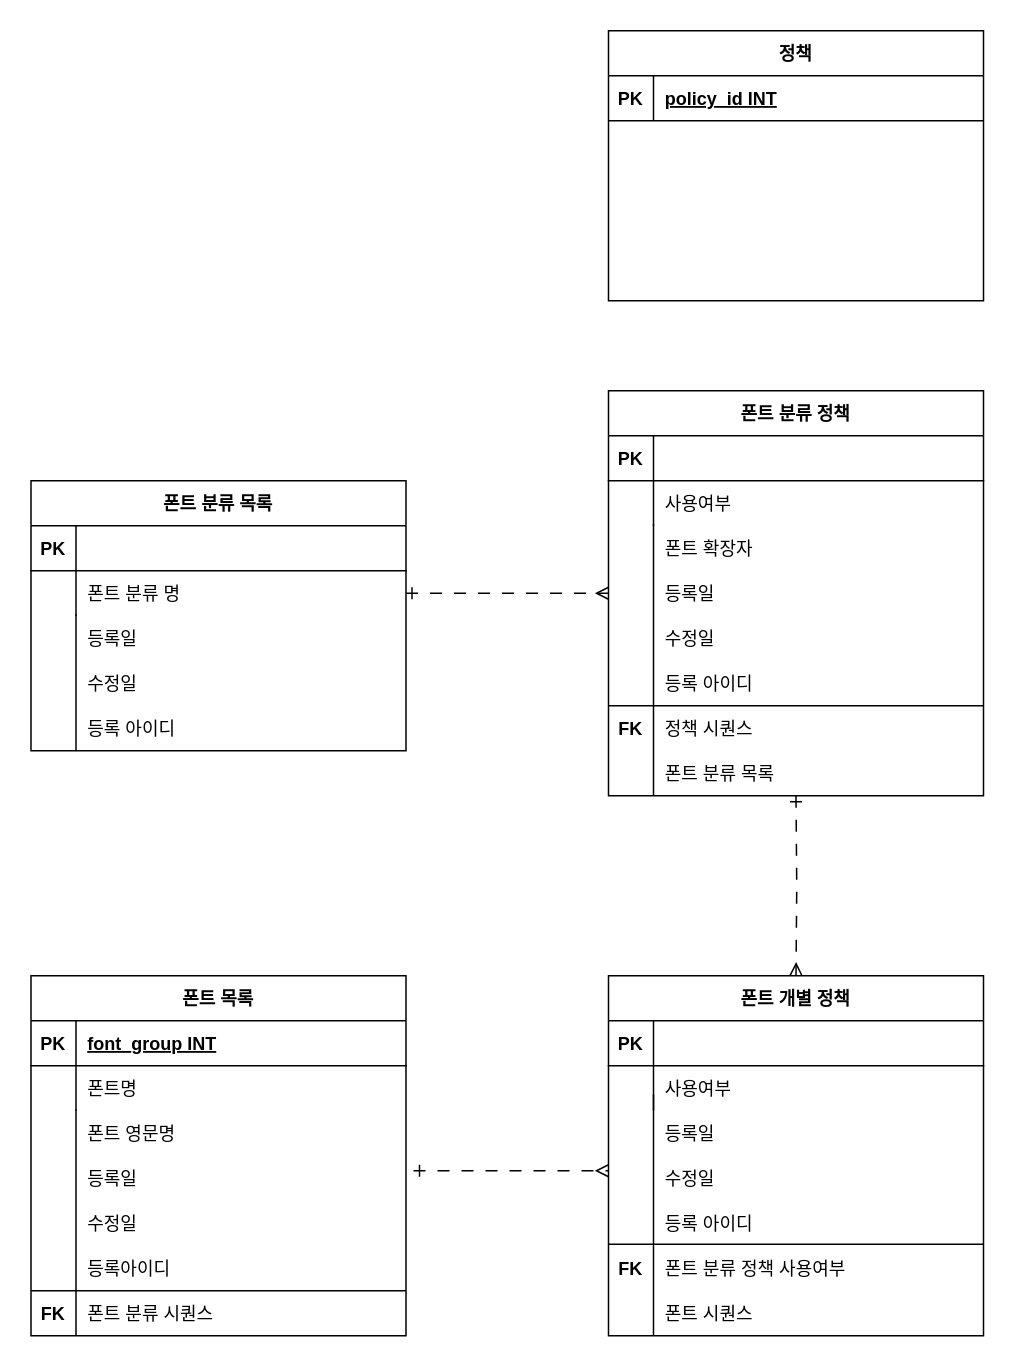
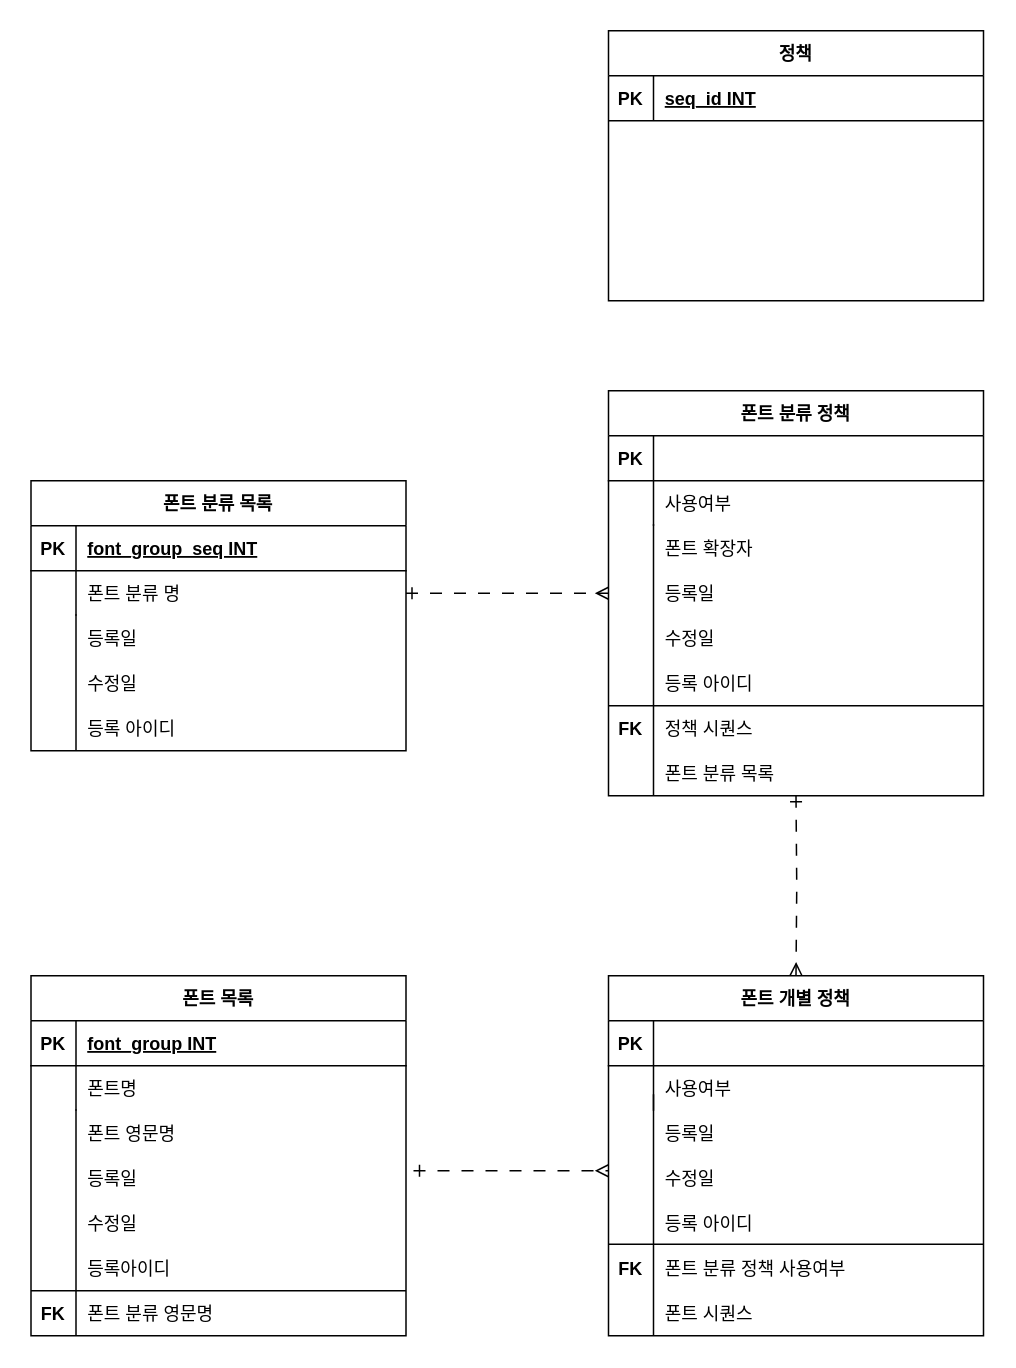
(721, 99) -> (710, 99)
none -> (241, 548)
(155, 1314) -> (155, 1314)
